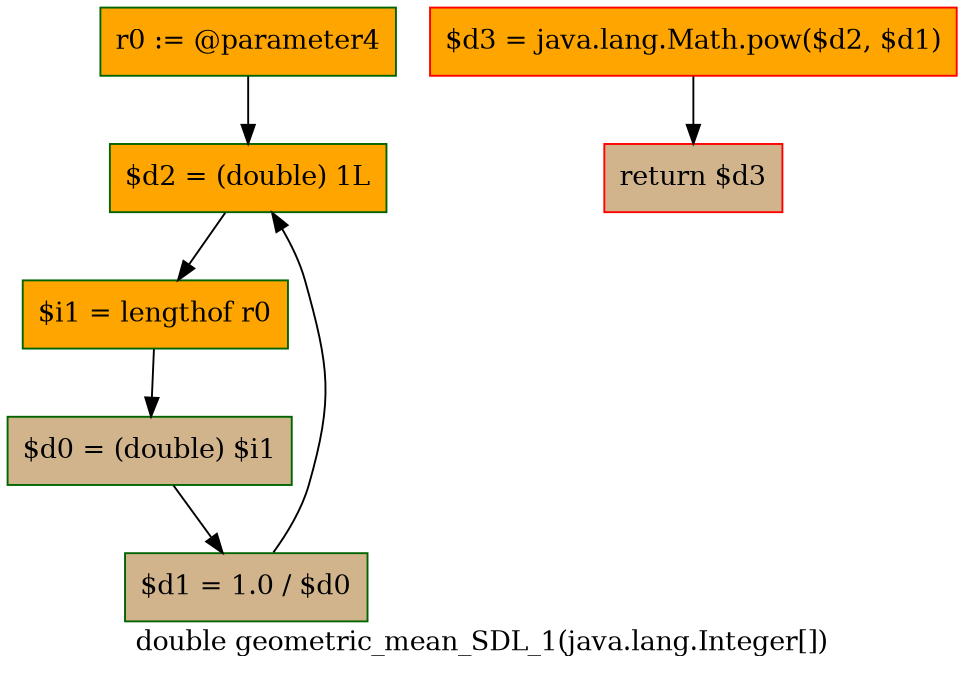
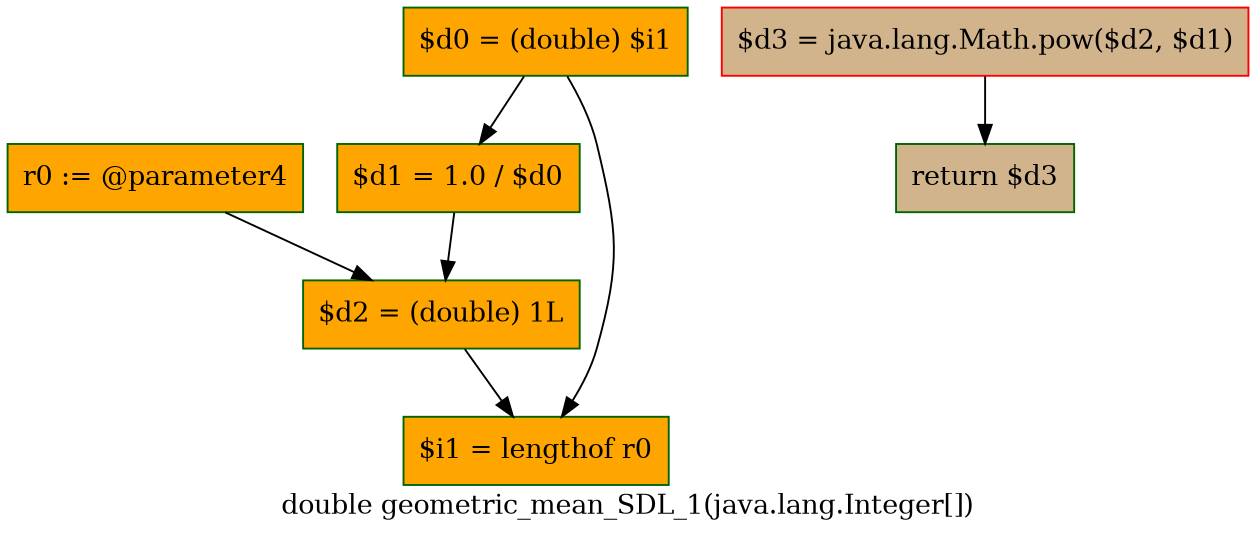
(693, 42) -> (985, 42)
(693, 178) -> (985, 178)
(153, 373) -> (613, 238)
(150, 451) -> (546, 42)
(246, 587) -> (458, 178)
